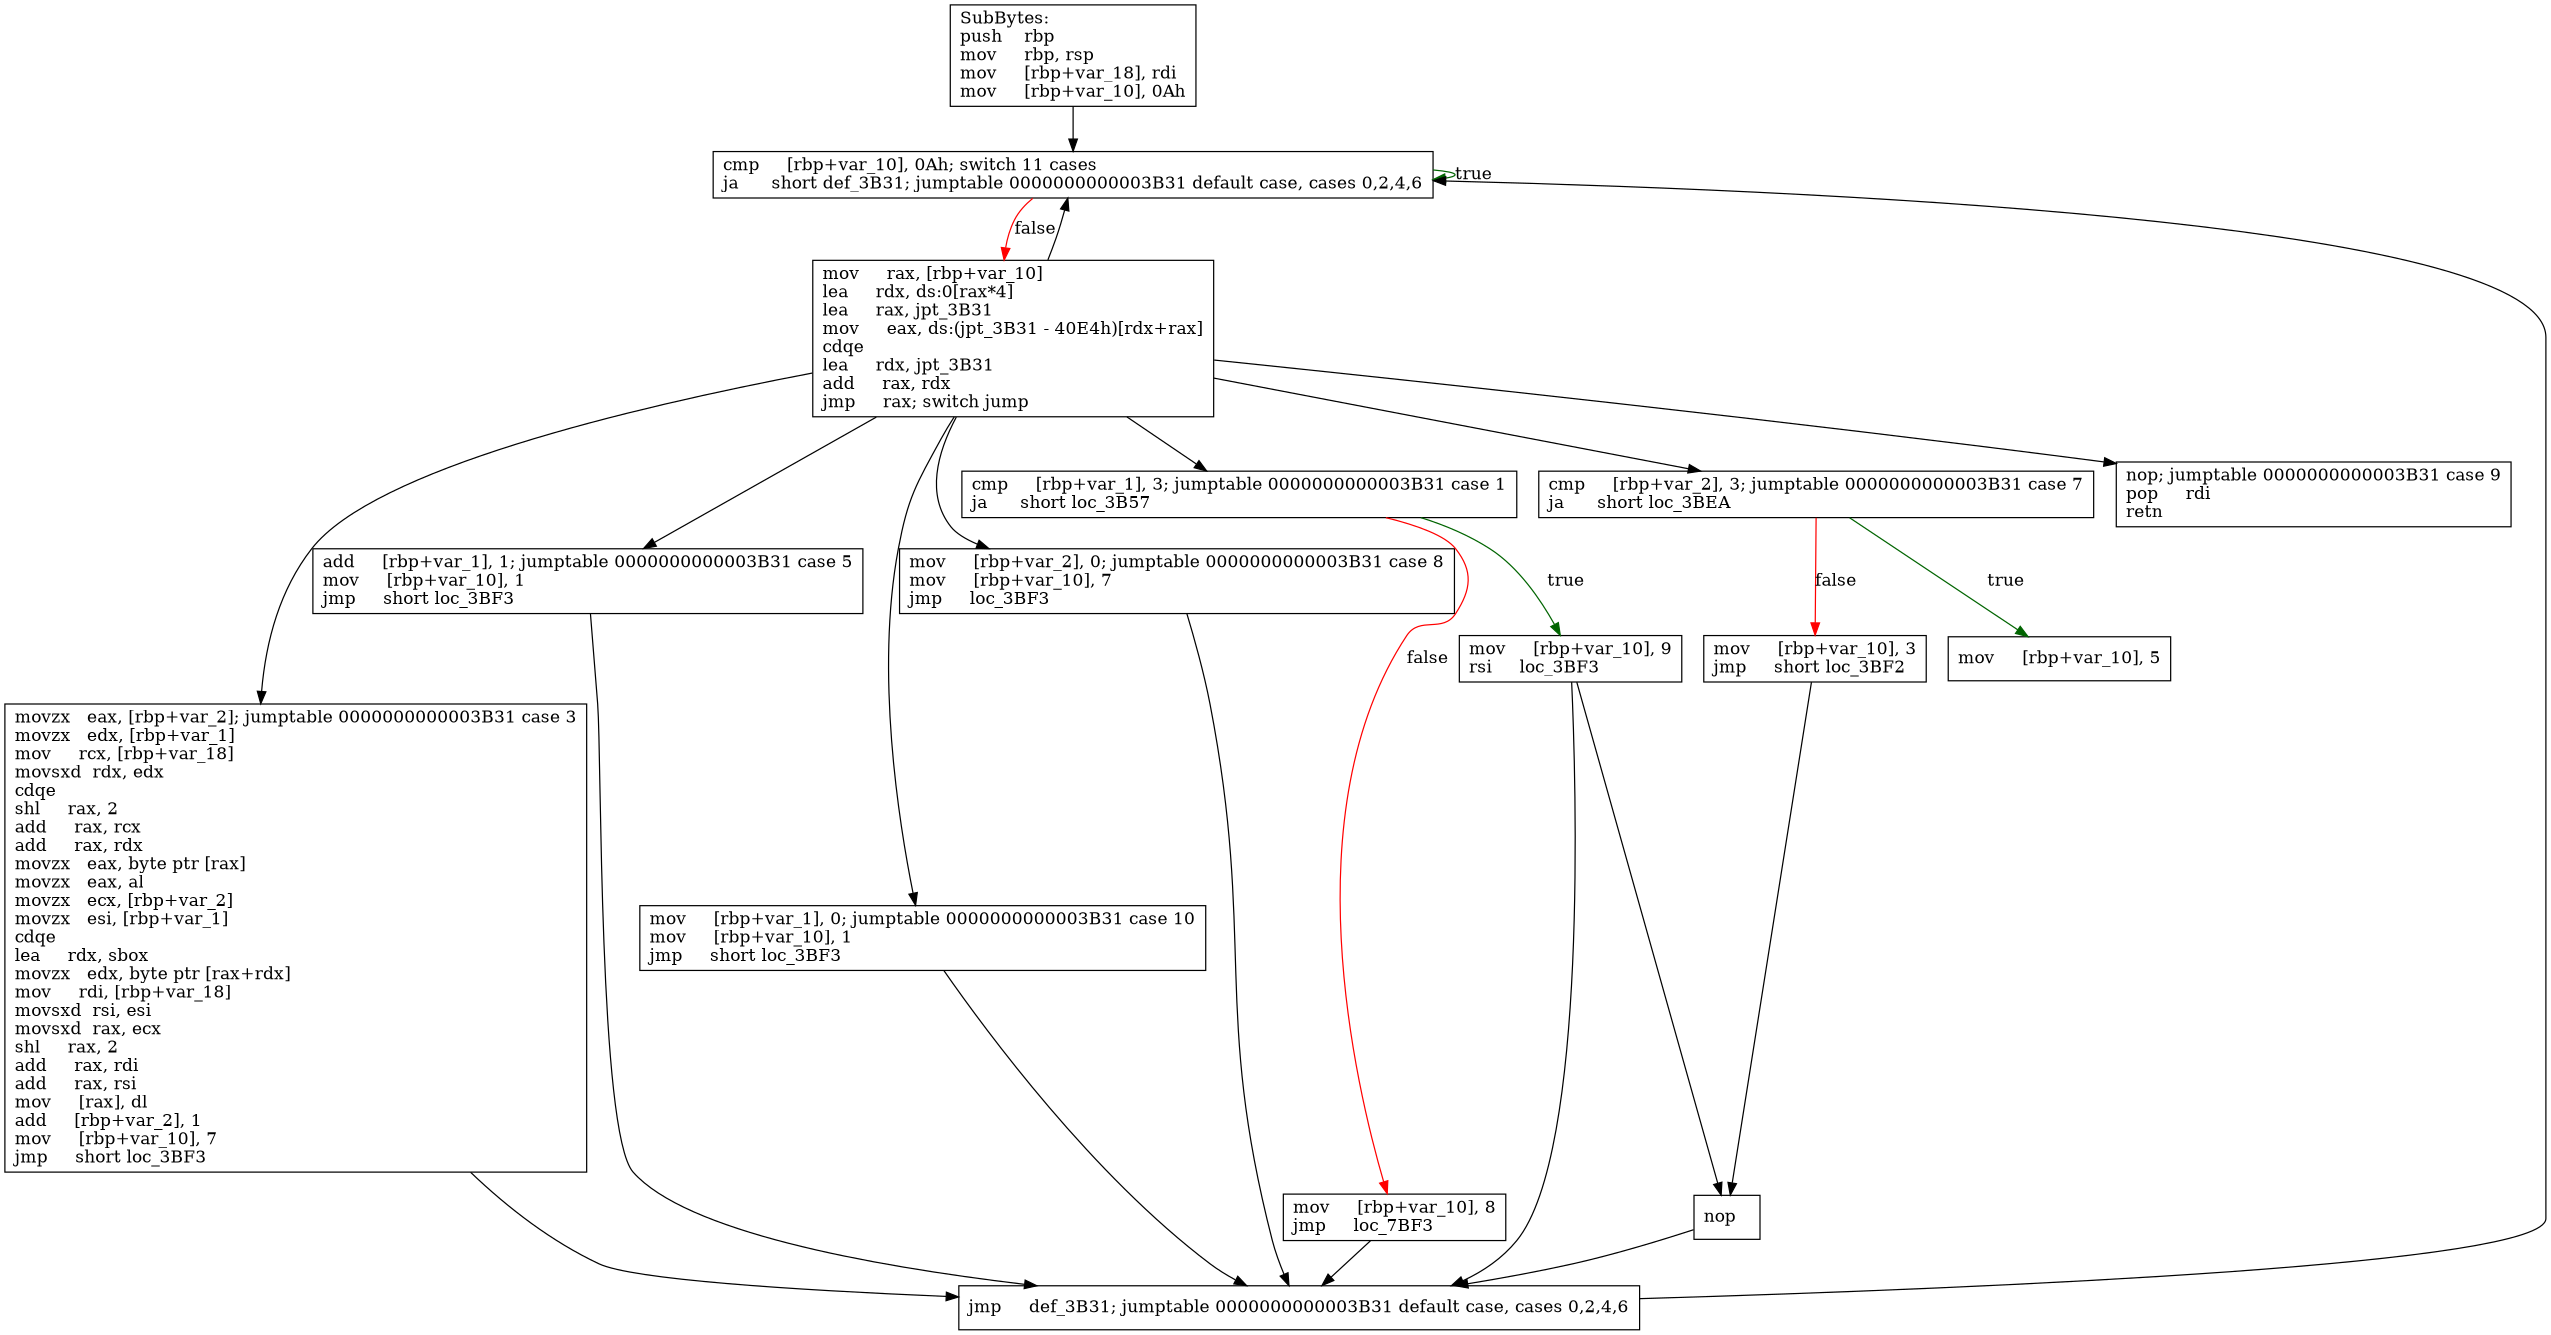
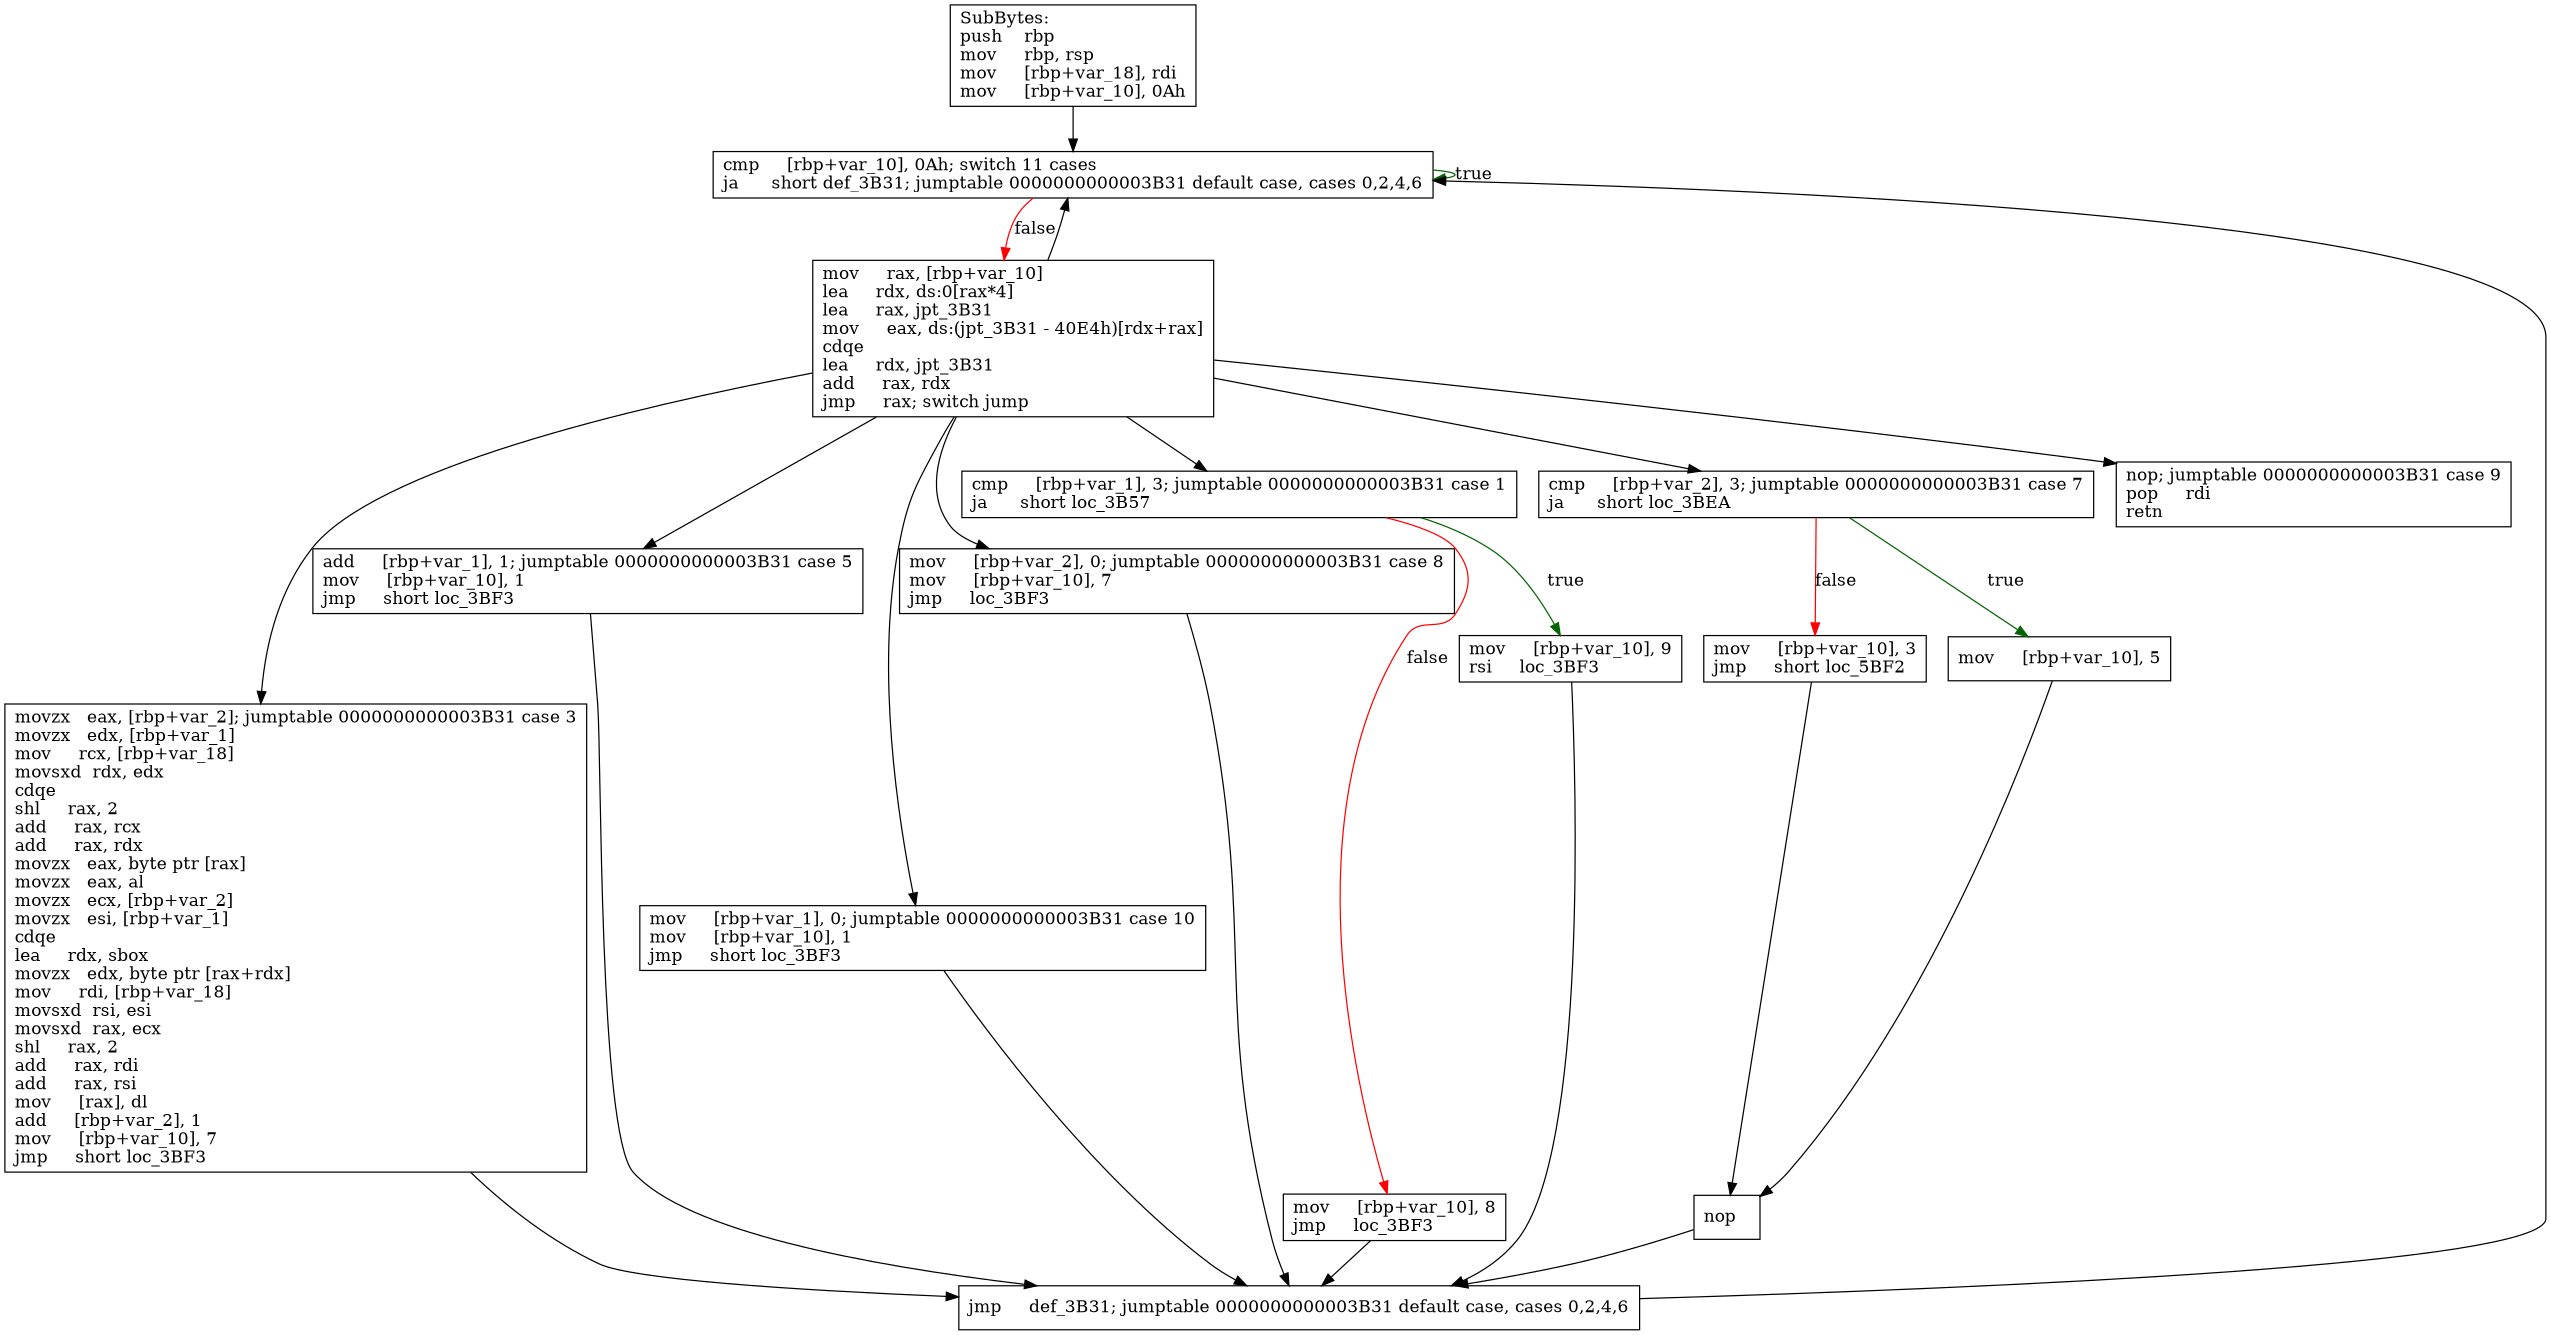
(1815, 659) -> (1815, 659)
(1647, 933) -> (1935, 949)
(1395, 1217) -> (1395, 1217)
